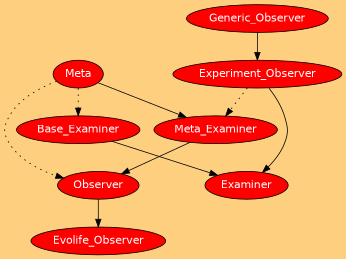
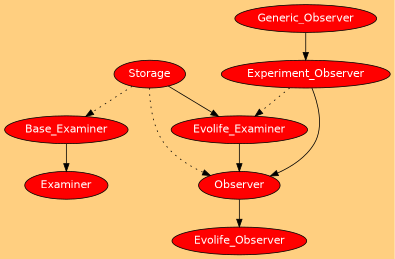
(78, 74) -> (150, 74)
(287, 128) -> (316, 139)
(216, 130) -> (239, 130)
